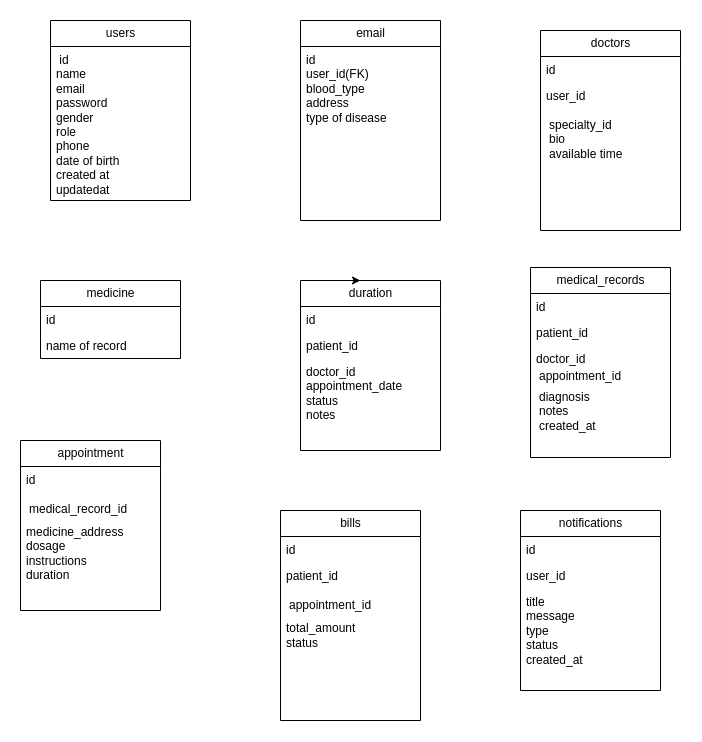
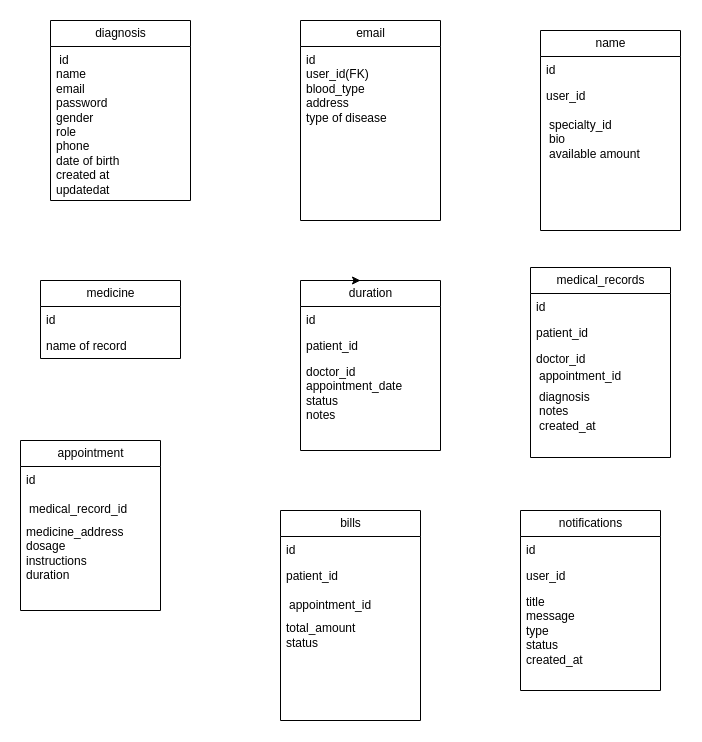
(121, 34) -> (121, 34)
(611, 44) -> (611, 44)
(586, 137) -> (594, 137)
